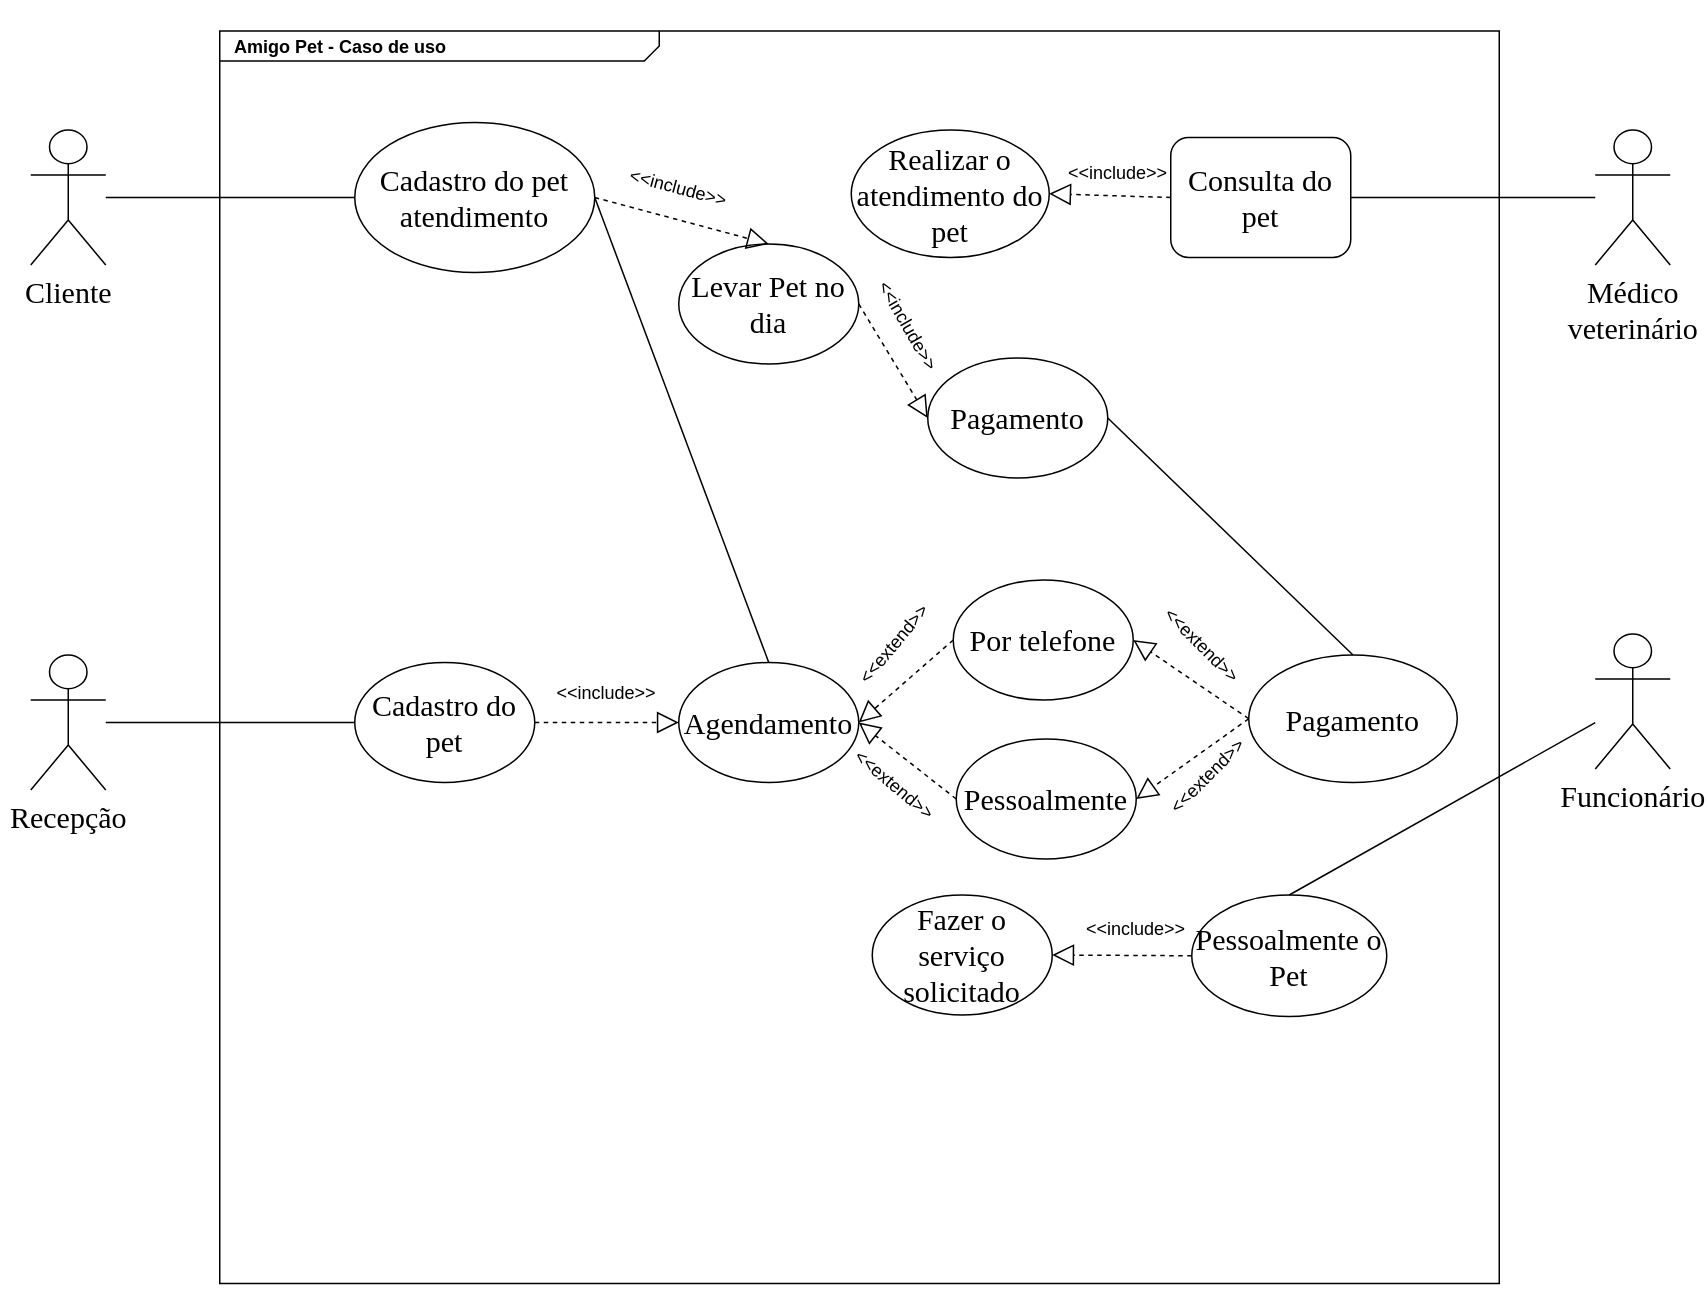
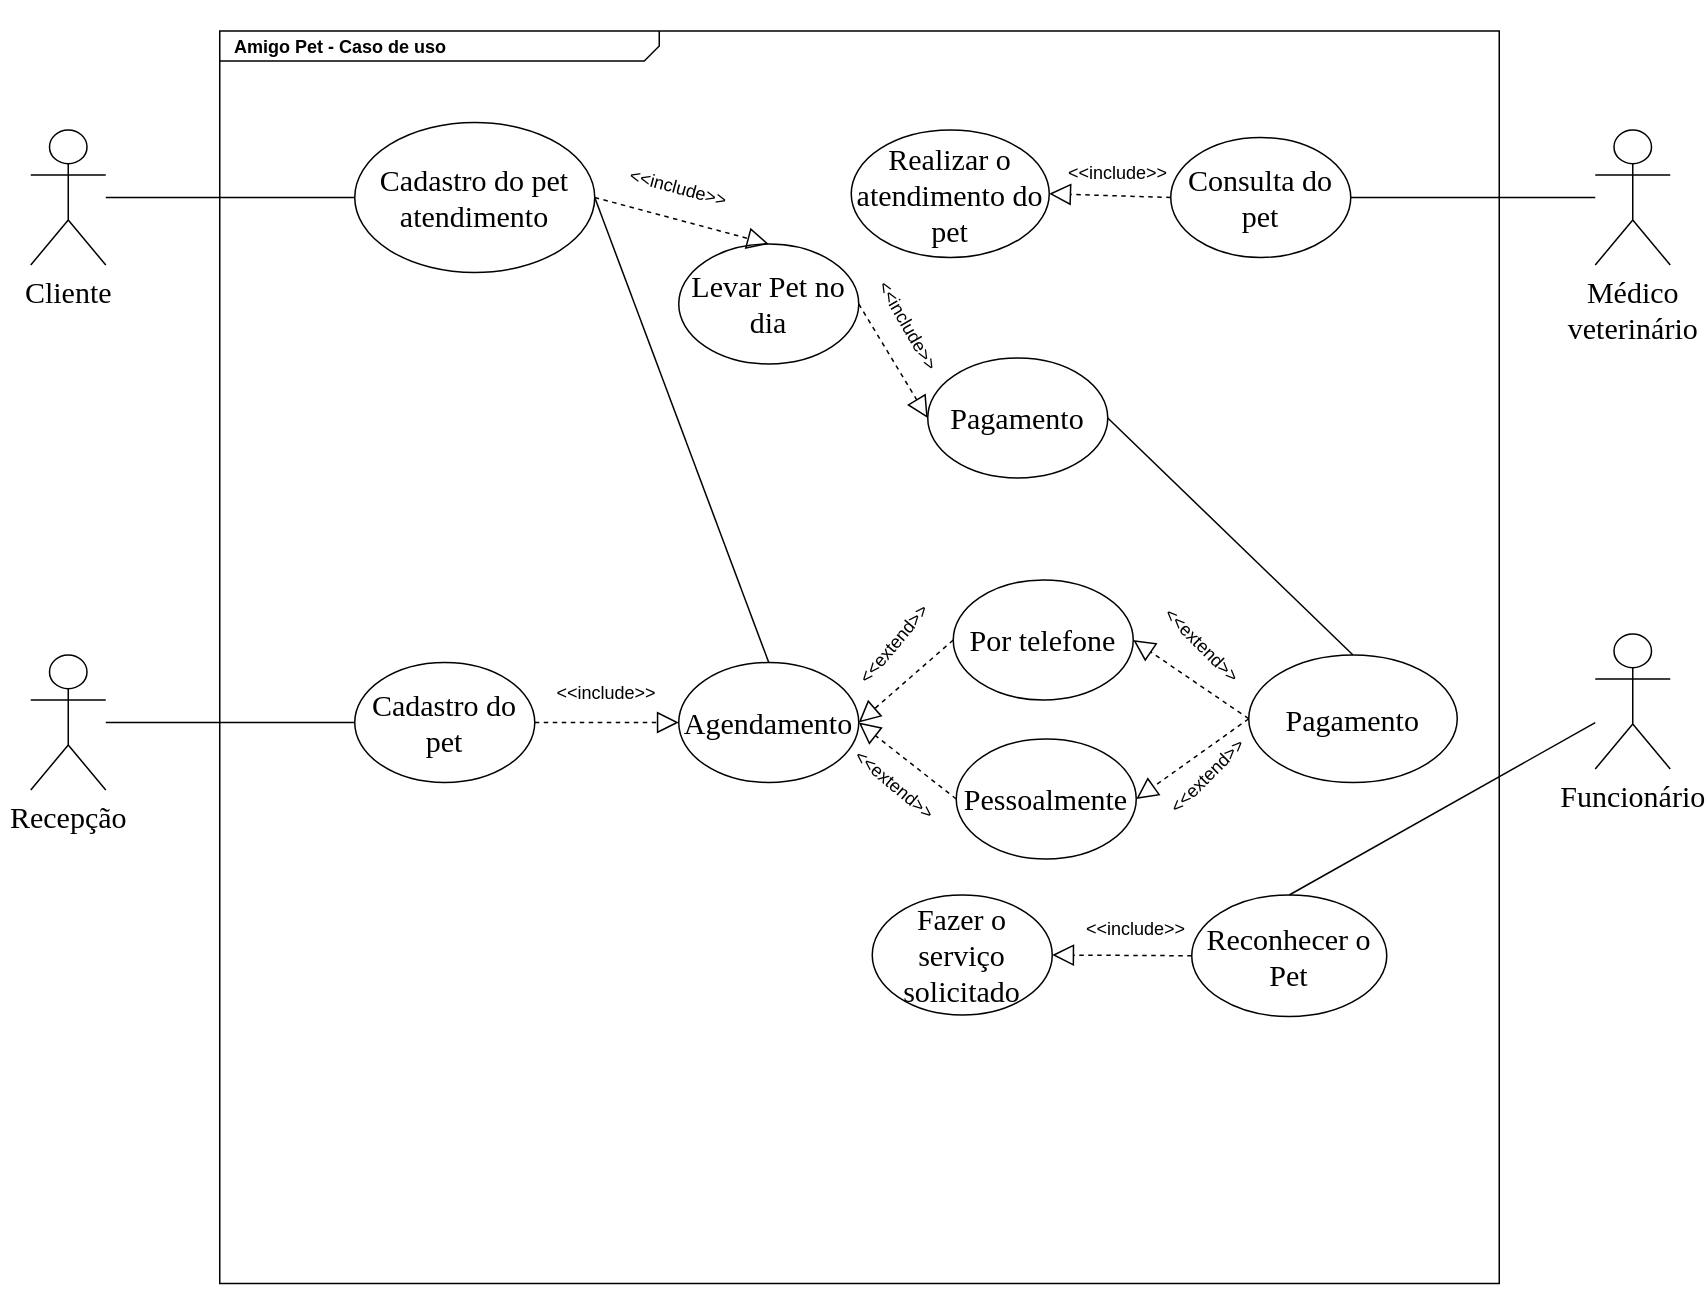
(1261, 197) -> (1261, 197)
(1289, 956) -> (1289, 956)
